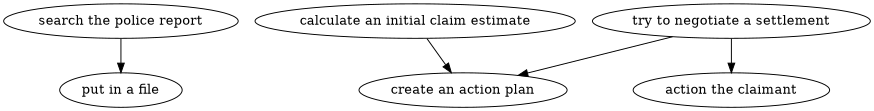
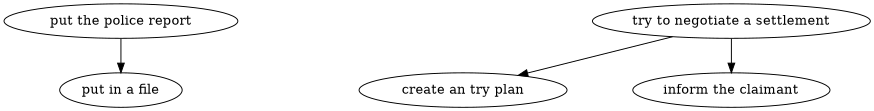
(121, 21) -> (121, 21)
(415, 21) -> none
(463, 90) -> (463, 90)
(731, 90) -> (731, 90)
